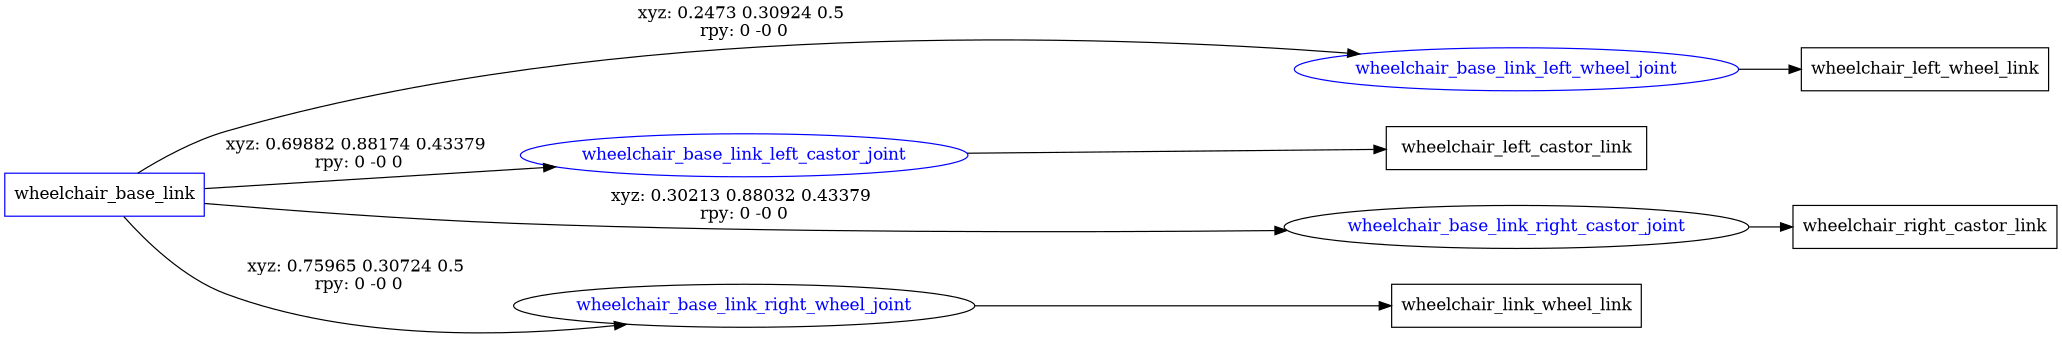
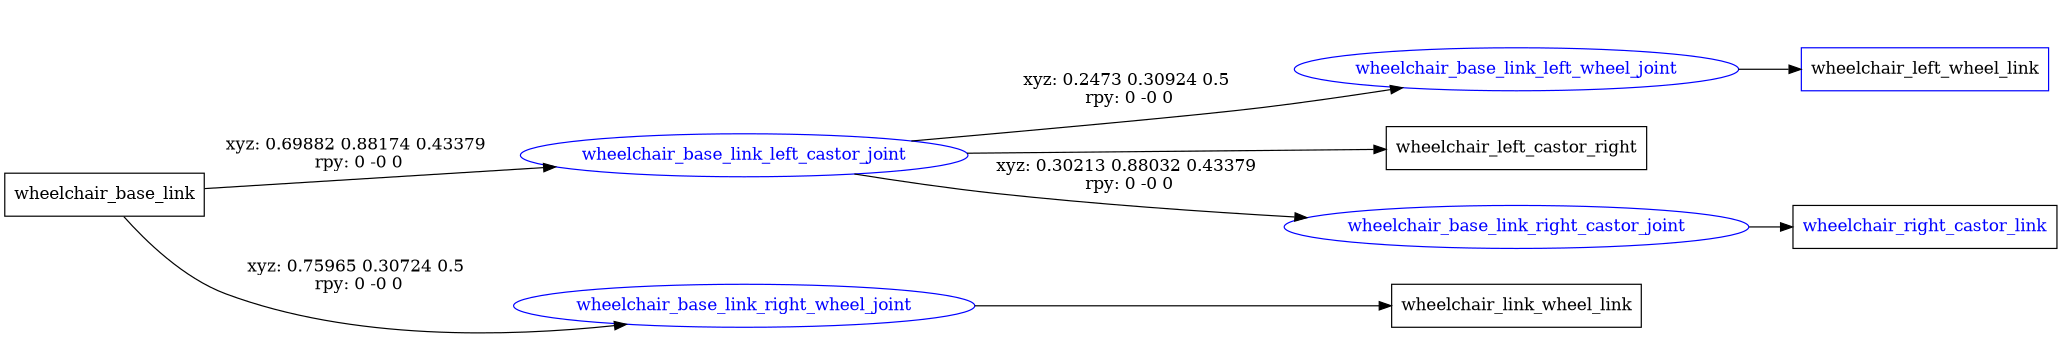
(734, 49) -> (1151, 119)
(1925, 69) -> (1925, 69)
(1516, 148) -> (1516, 148)
(105, 195) -> (105, 195)
(1516, 227) -> (1516, 227)
(1925, 227) -> (1925, 227)
(739, 229) -> (1074, 201)
(744, 306) -> (744, 306)
